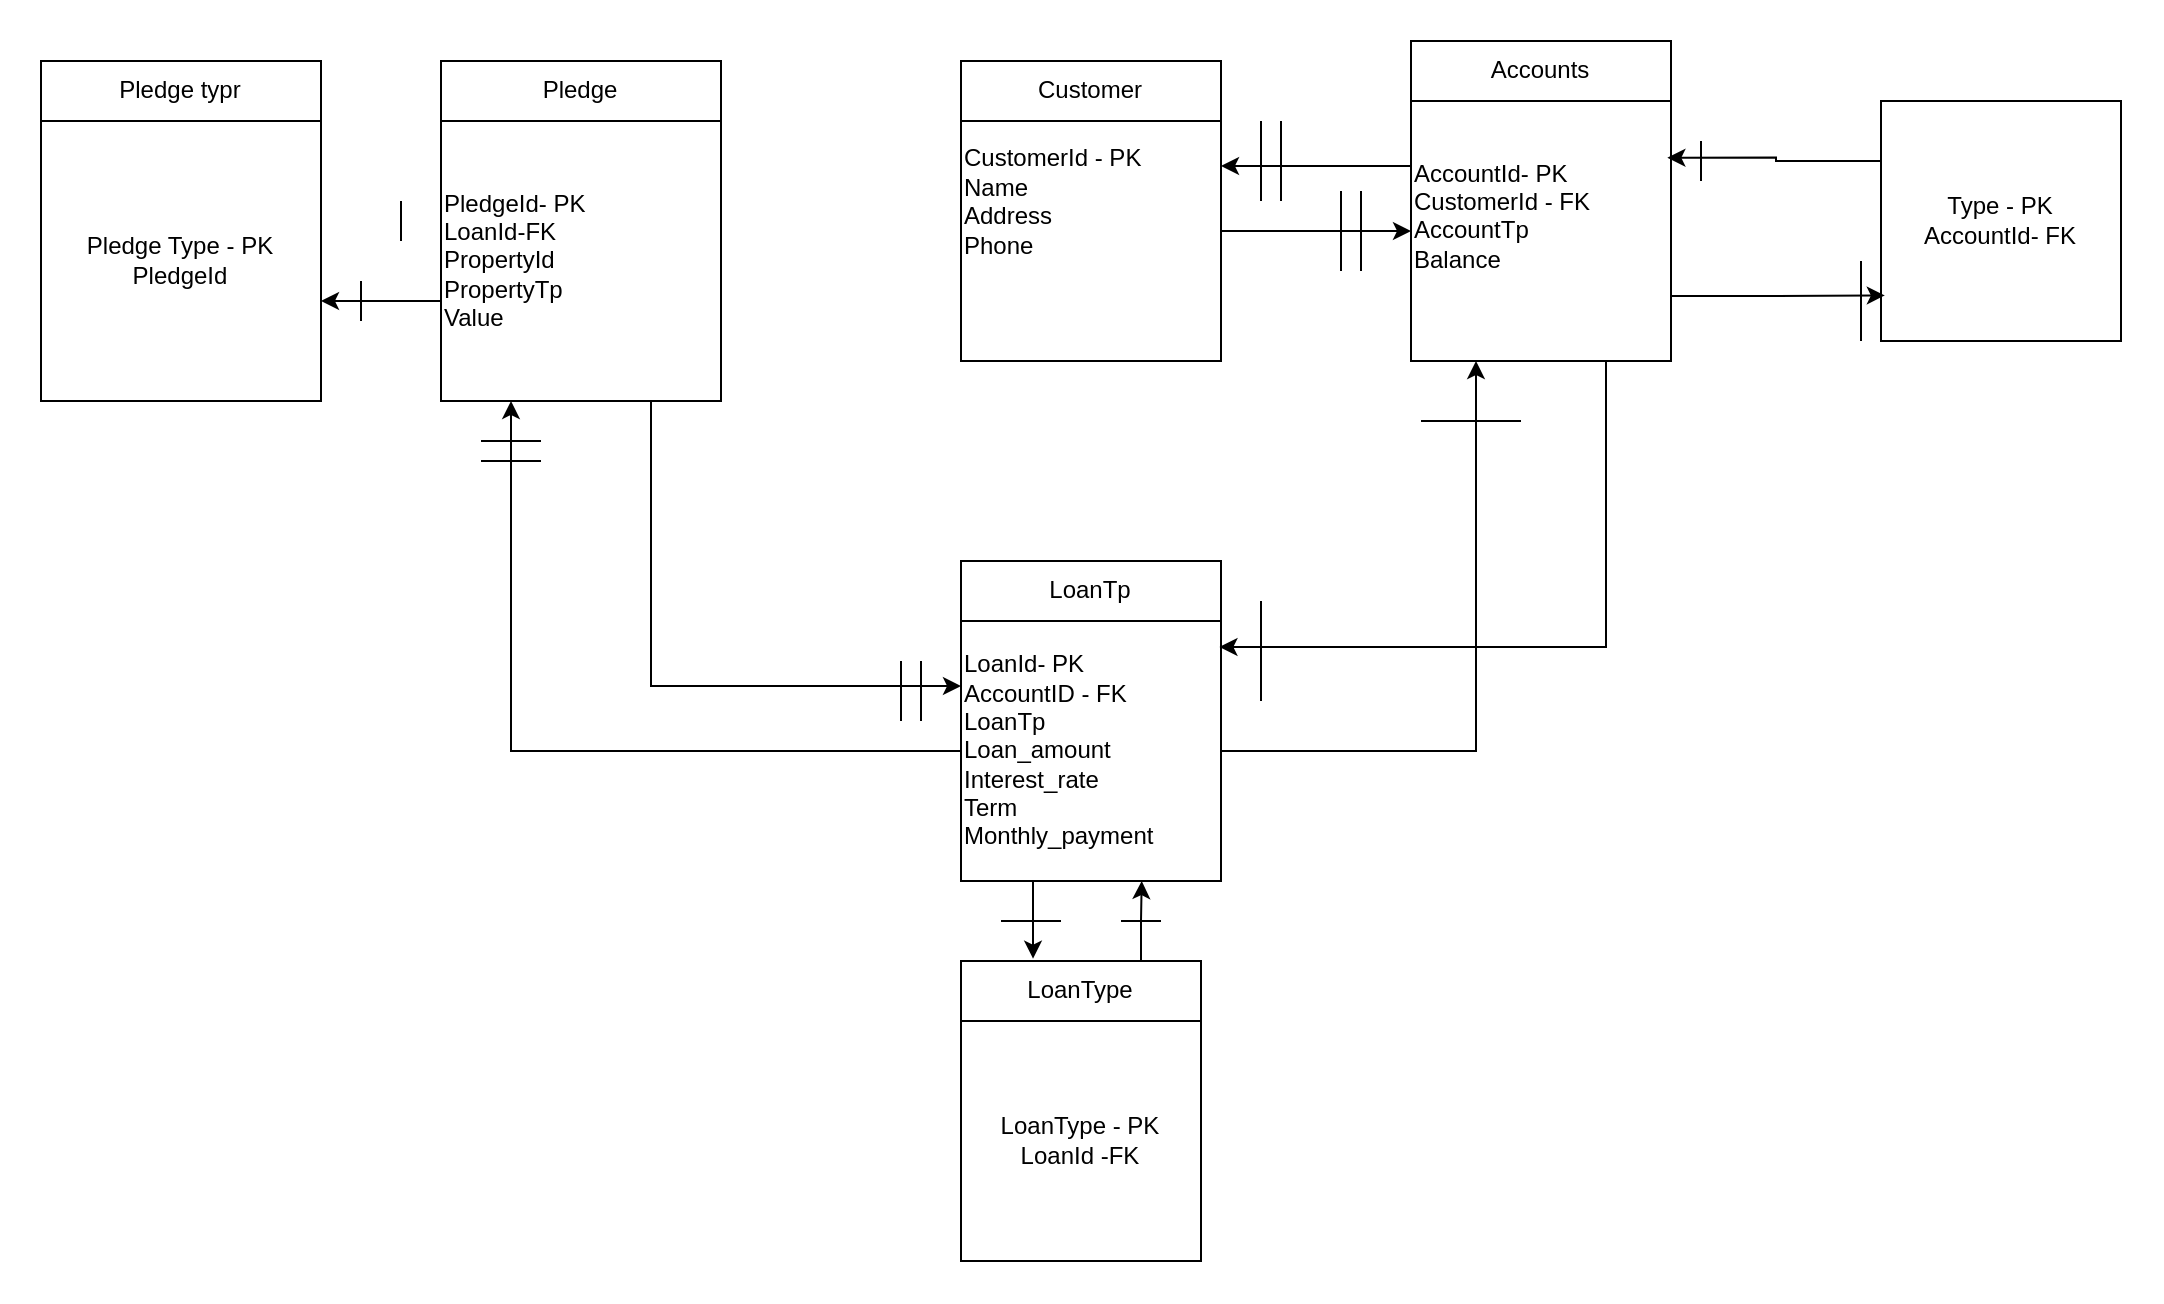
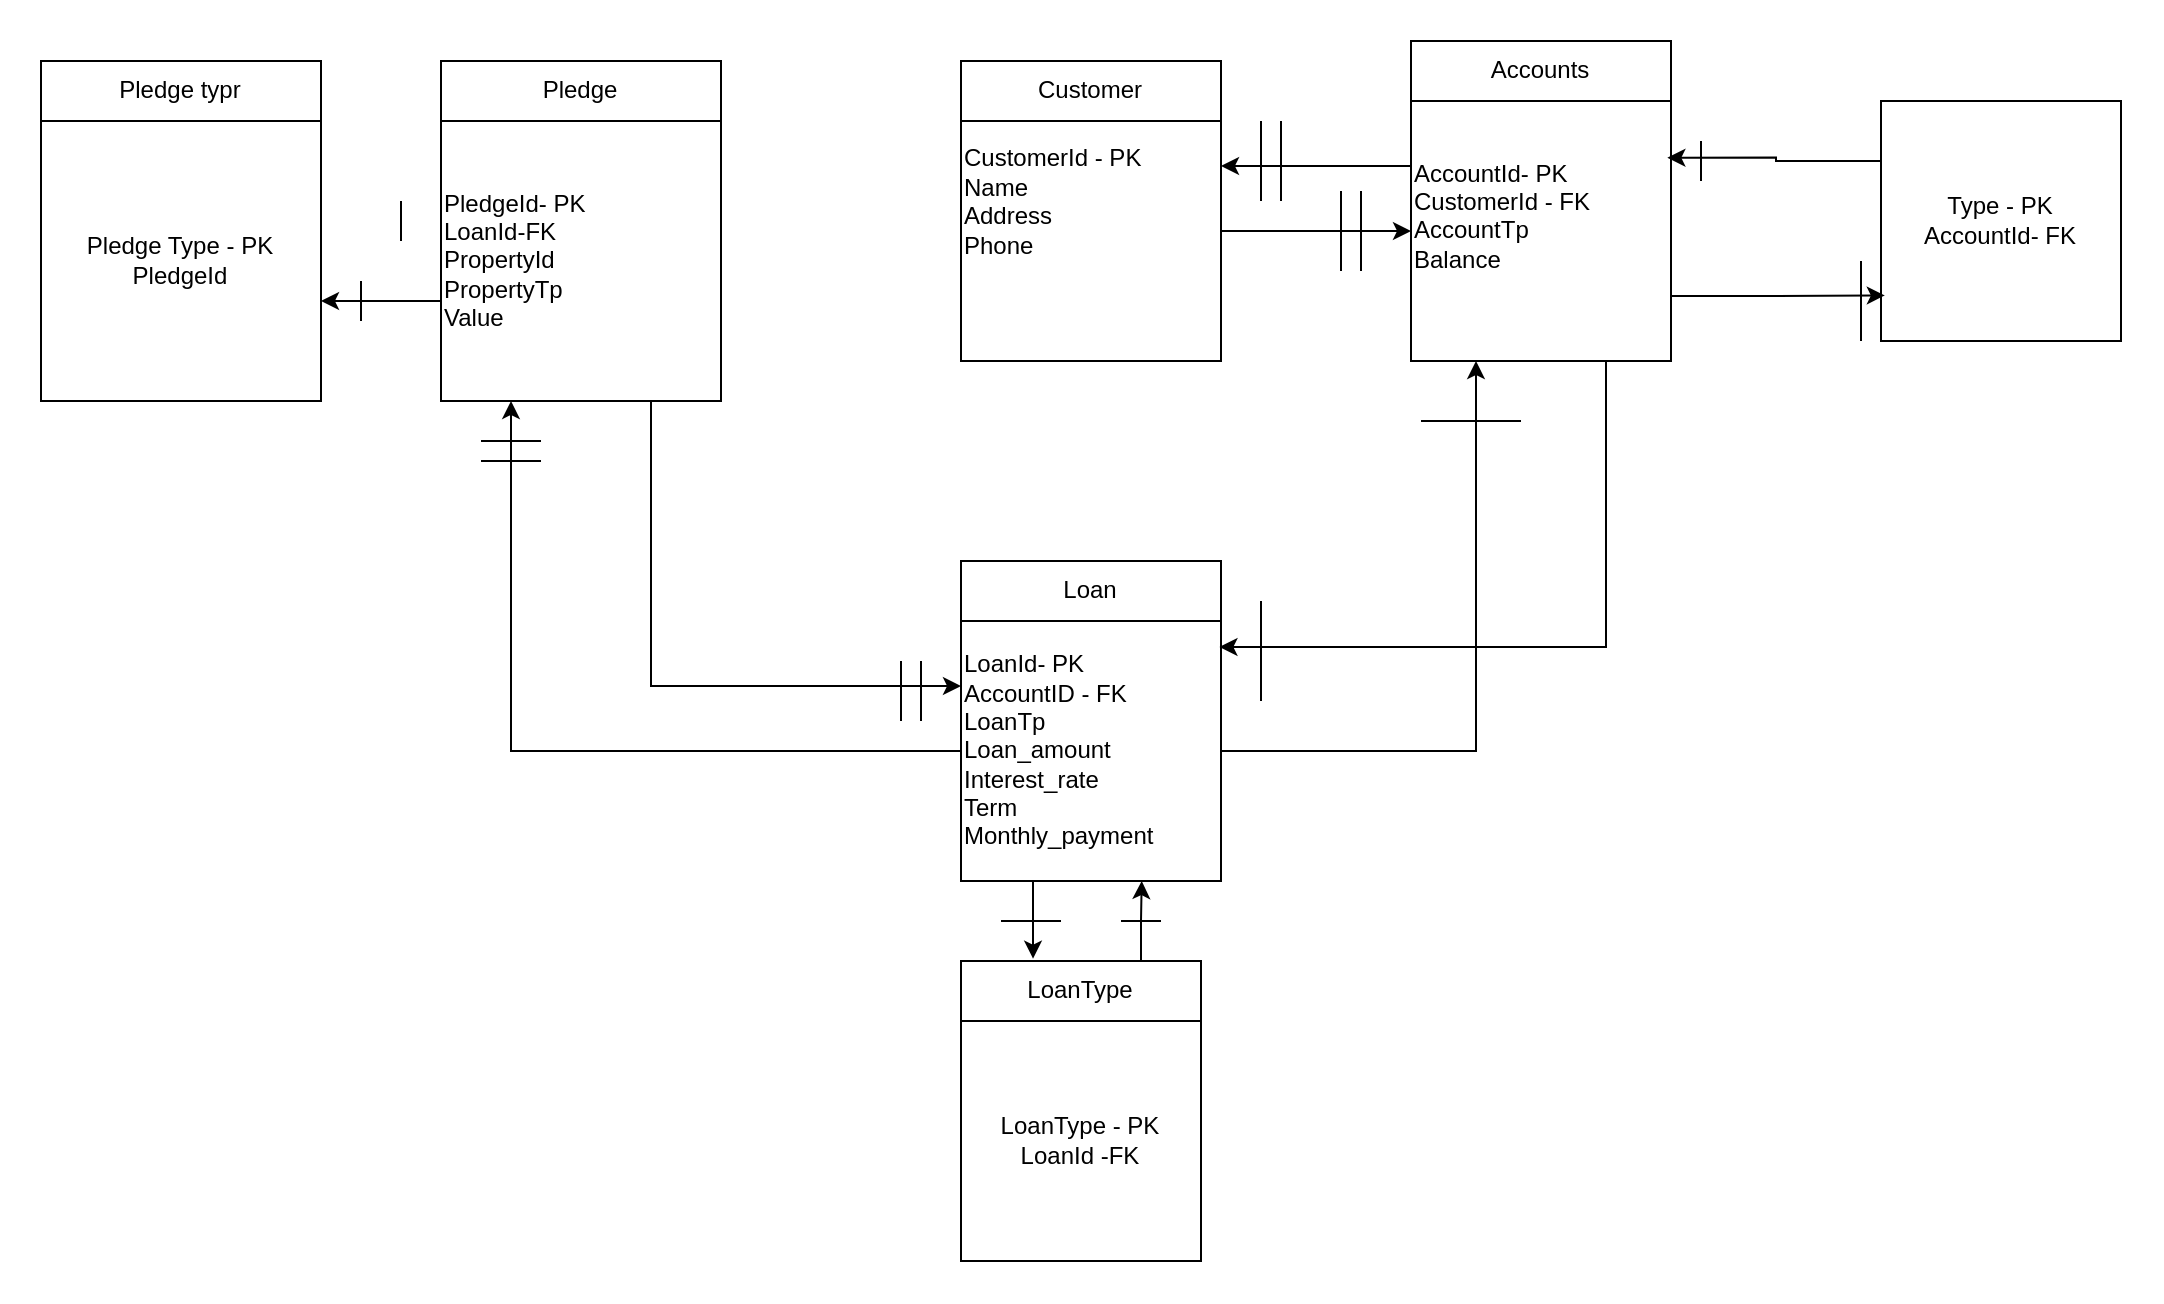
(1091, 591) -> (1091, 591)
